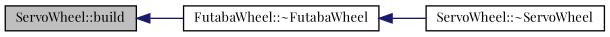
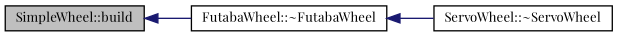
(71, 18) -> (75, 18)
